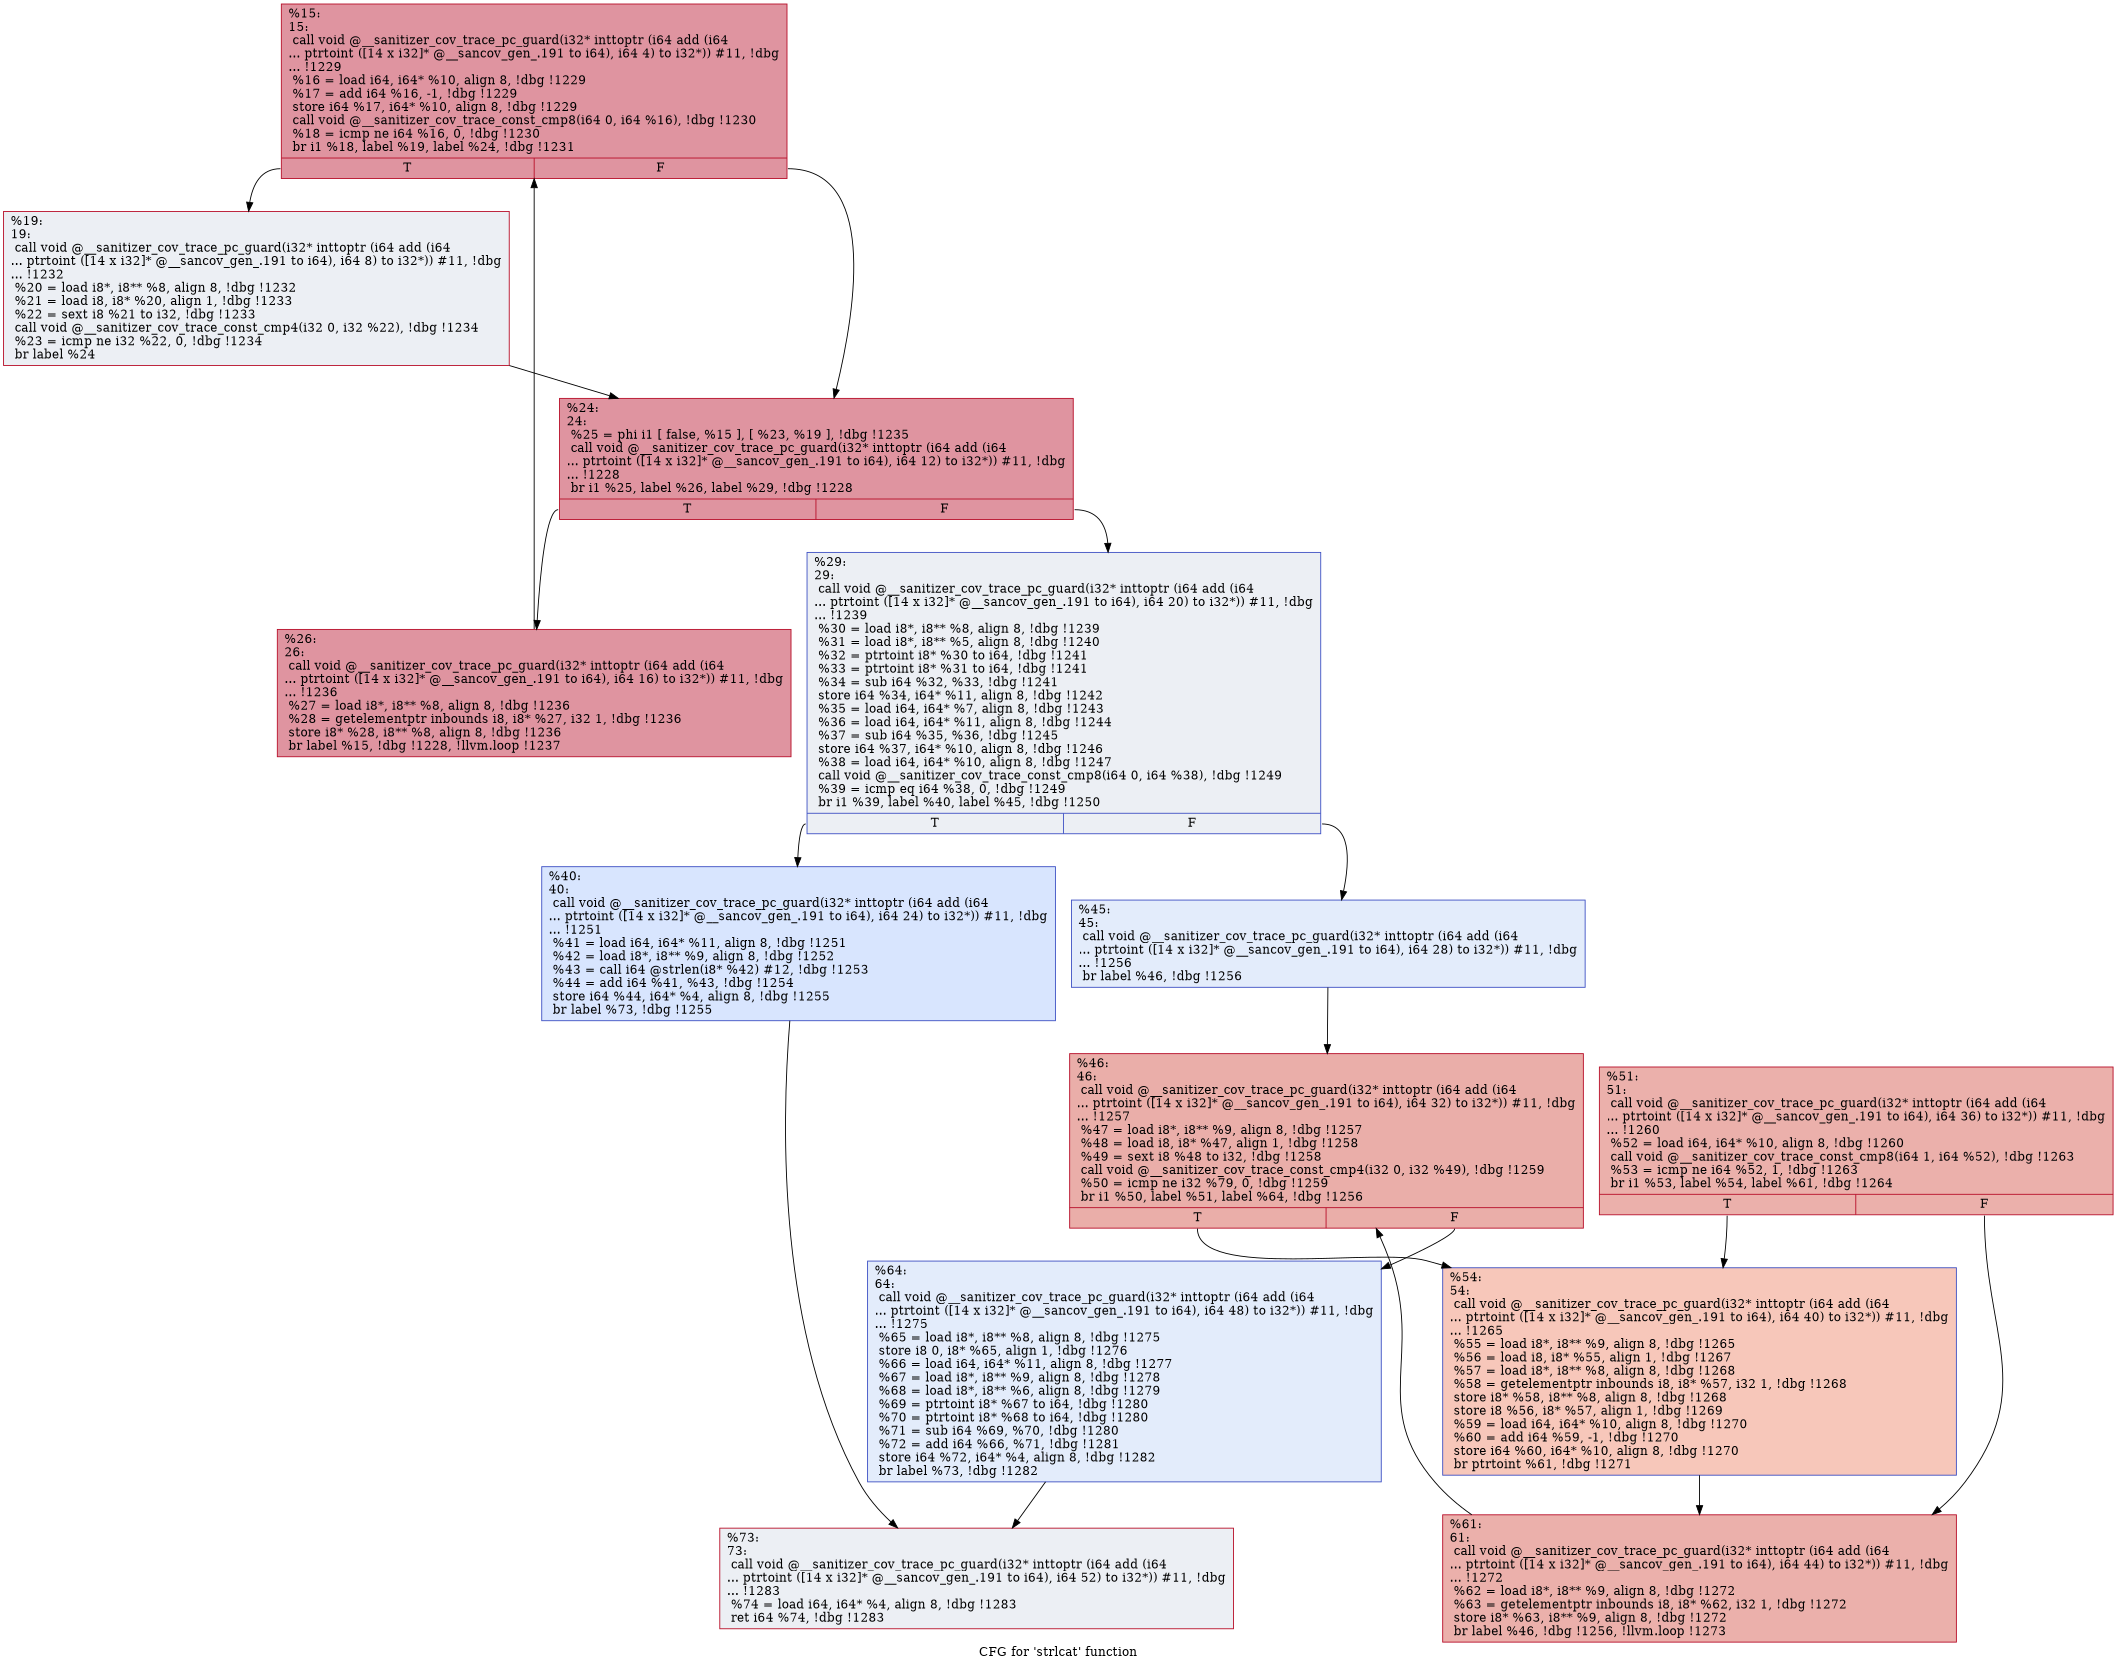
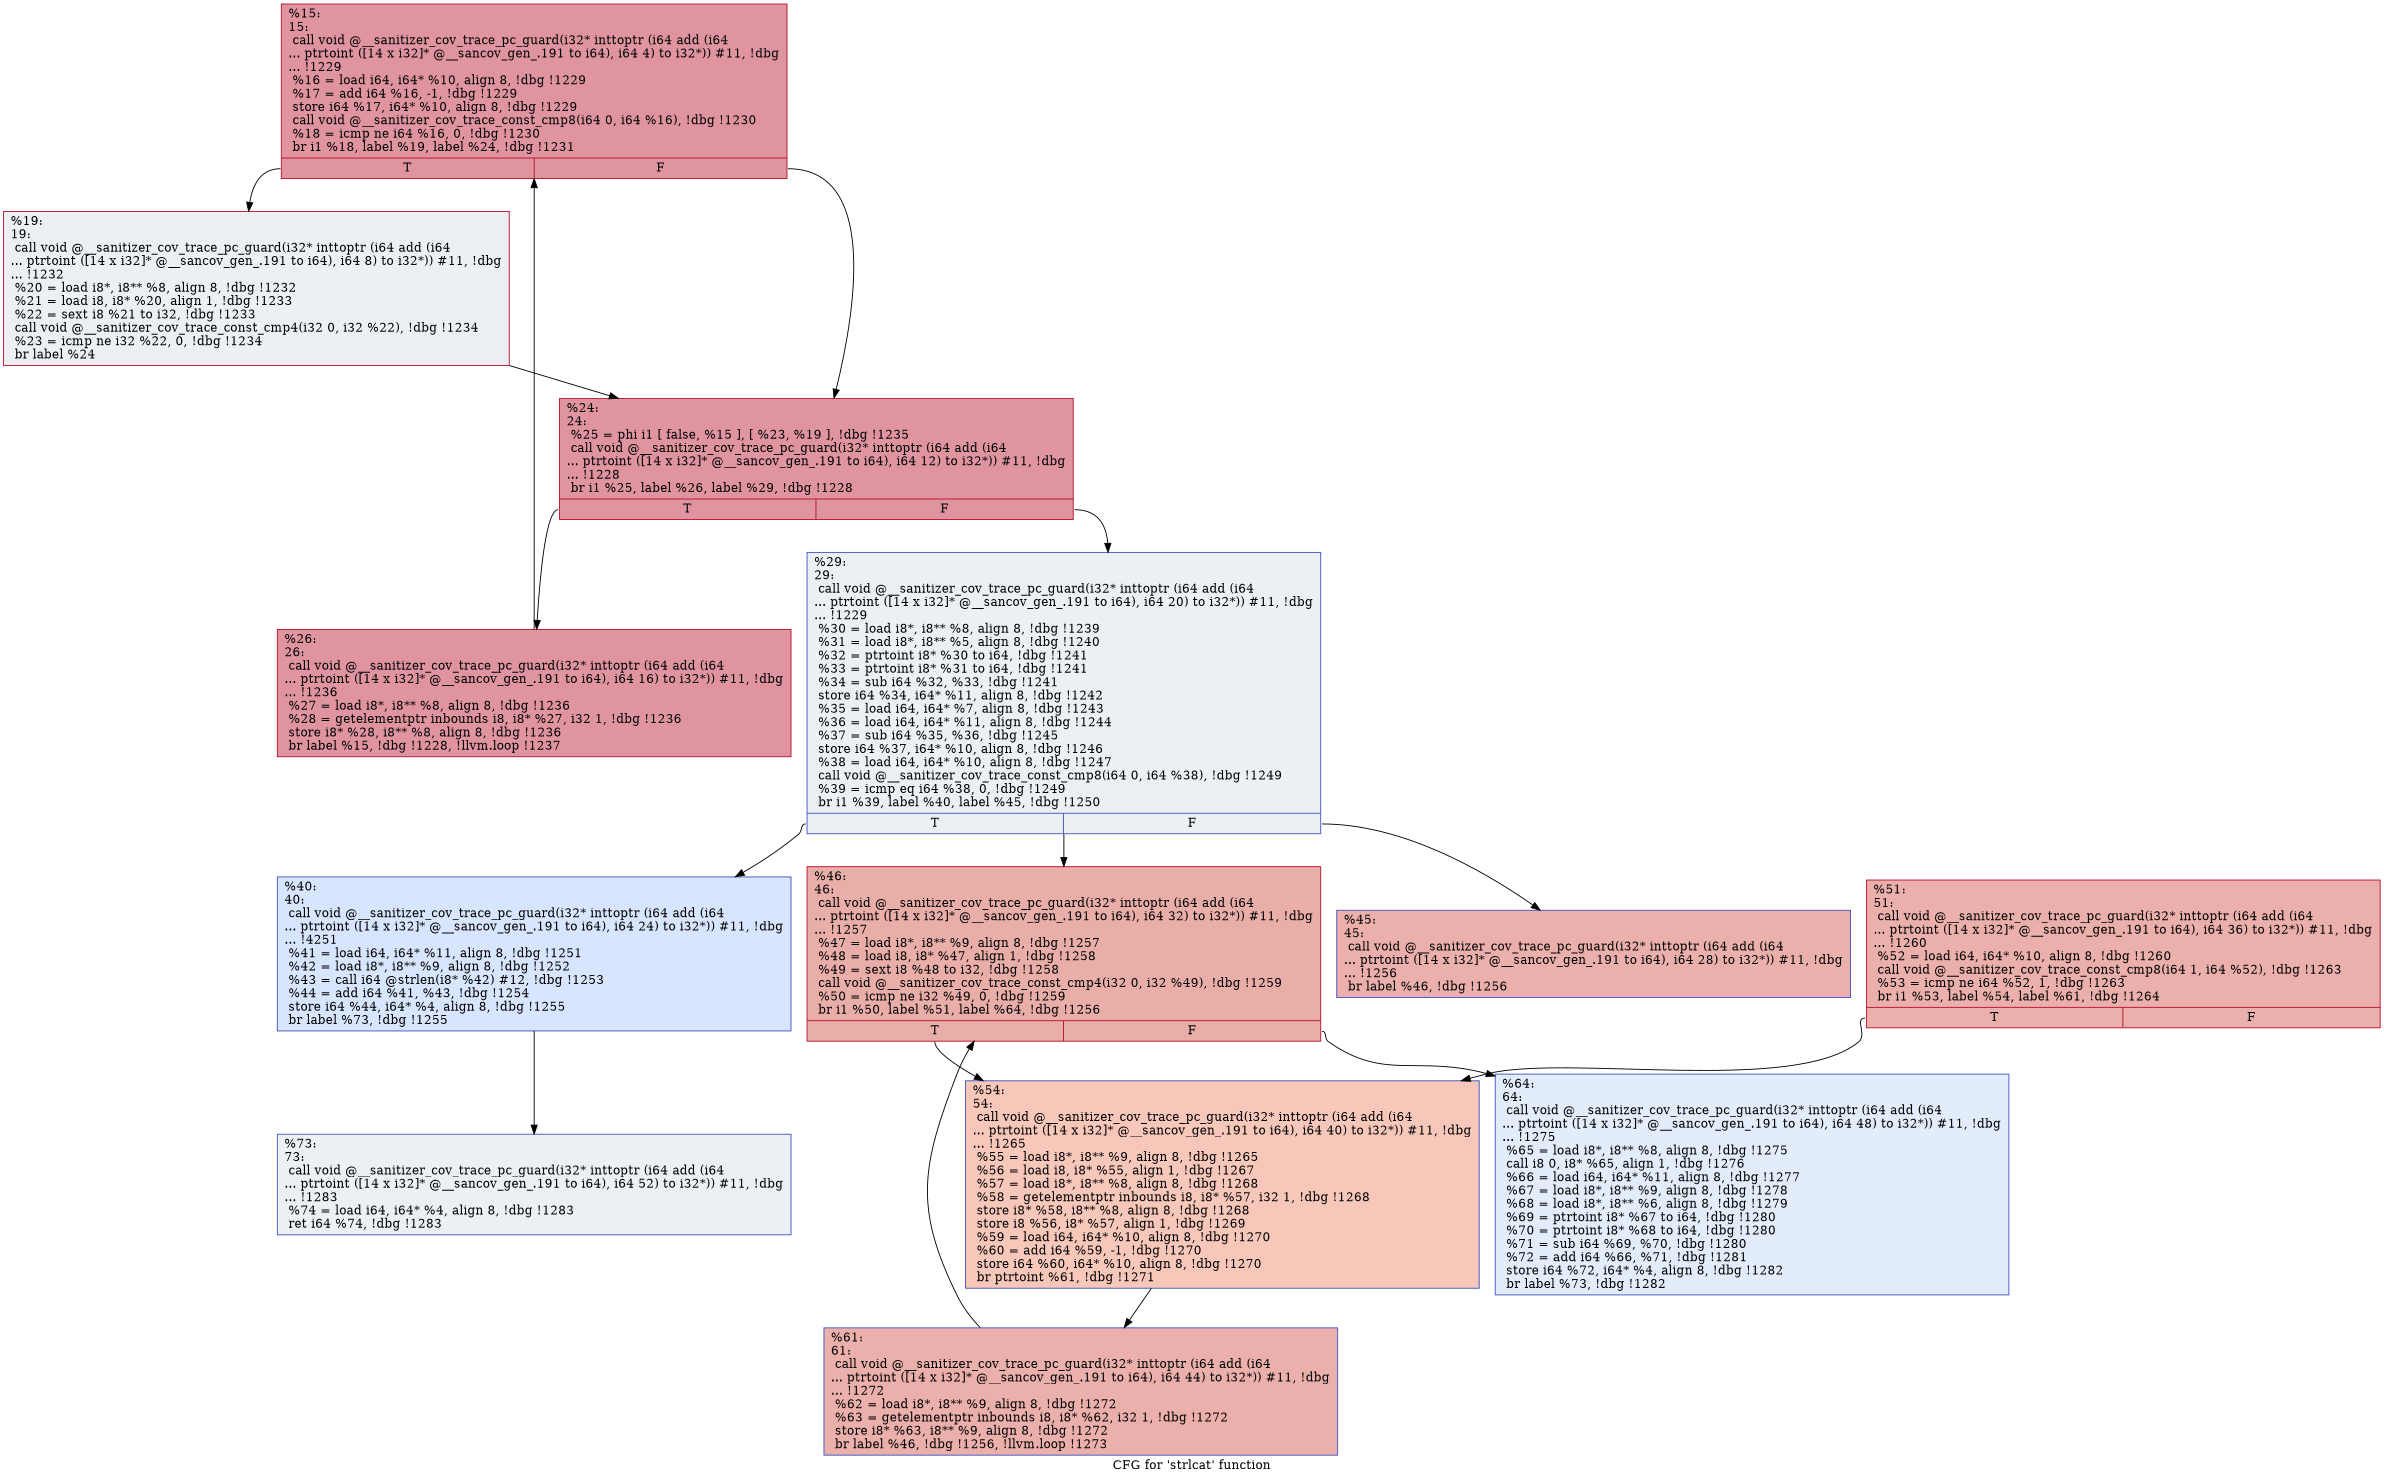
(841, 616) -> (841, 616)
(576, 930) -> (312, 940)
(1328, 944) -> (1594, 954)
(1328, 1016) -> (1064, 846)
(1203, 1184) -> (940, 997)
(1002, 1351) -> (1624, 1164)
(2002, 1371) -> none
(1032, 1501) -> none
(977, 1578) -> (534, 1185)
(1700, 1578) -> (1081, 1392)
